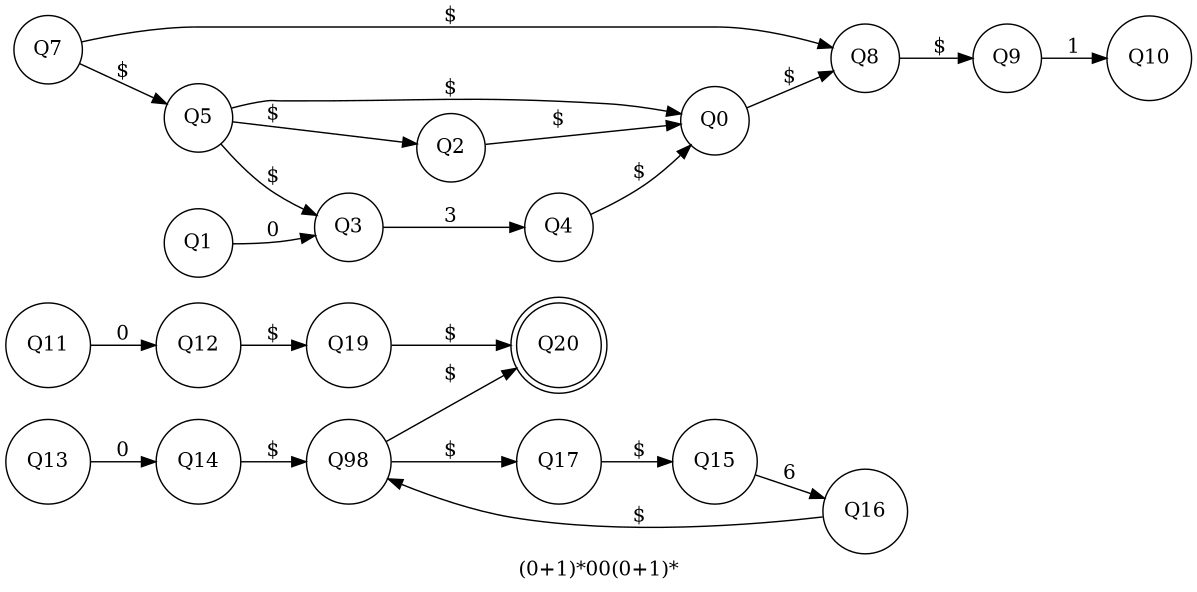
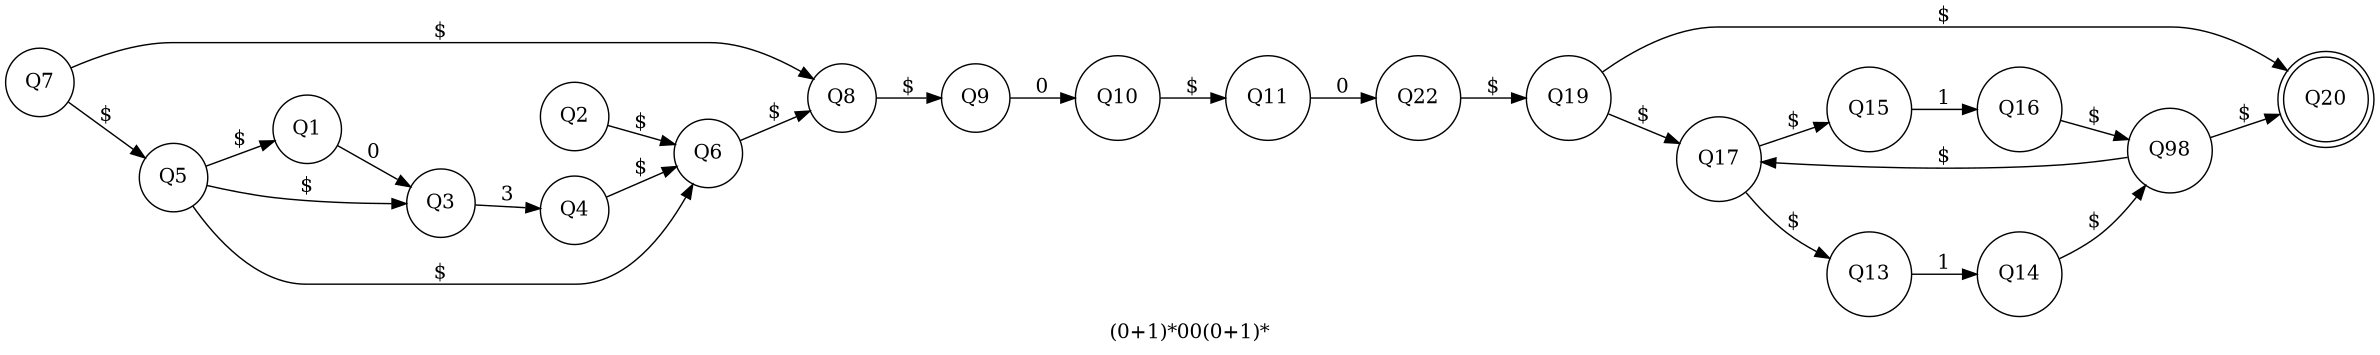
(1074, 48) -> (1043, 87)
none -> (1186, 98)
(715, 121) -> (708, 153)
none -> (1637, 126)
(318, 132) -> (234, 156)
none -> (1778, 226)
(198, 345) -> (1418, 98)
(123, 451) -> (1944, 264)
(790, 474) -> (1944, 99)
